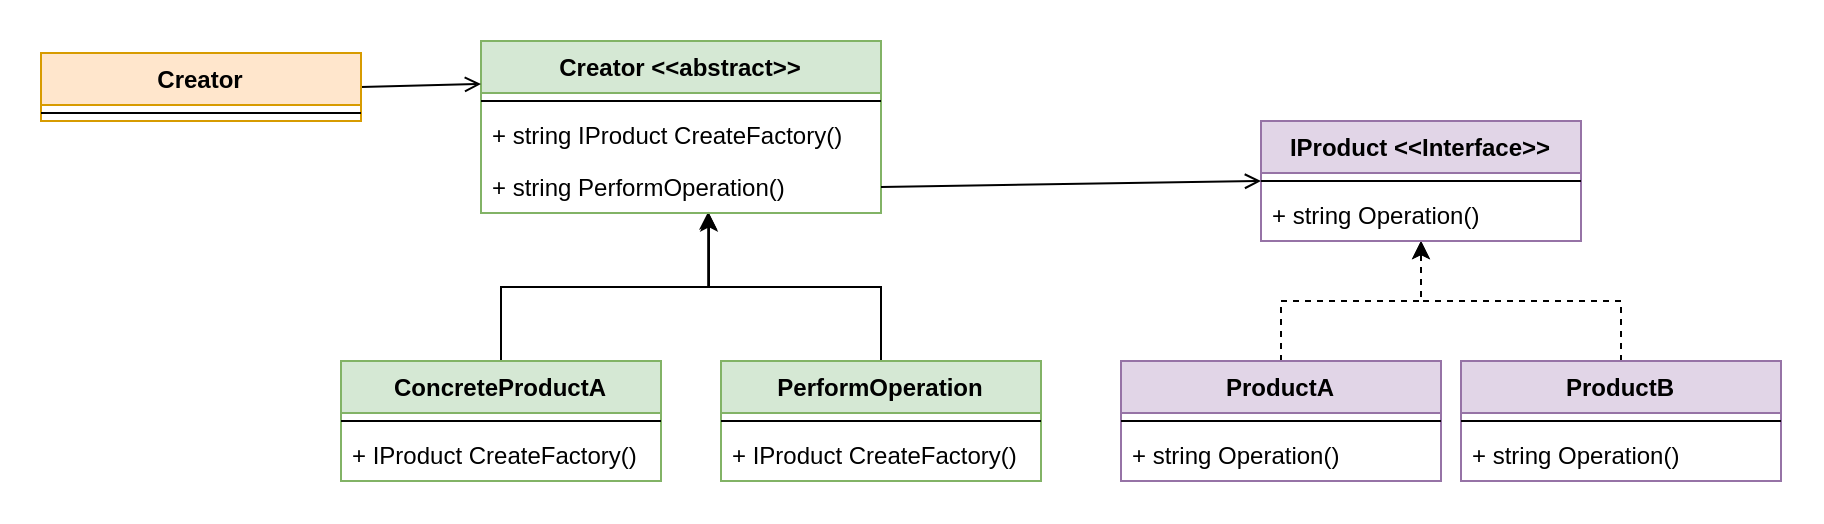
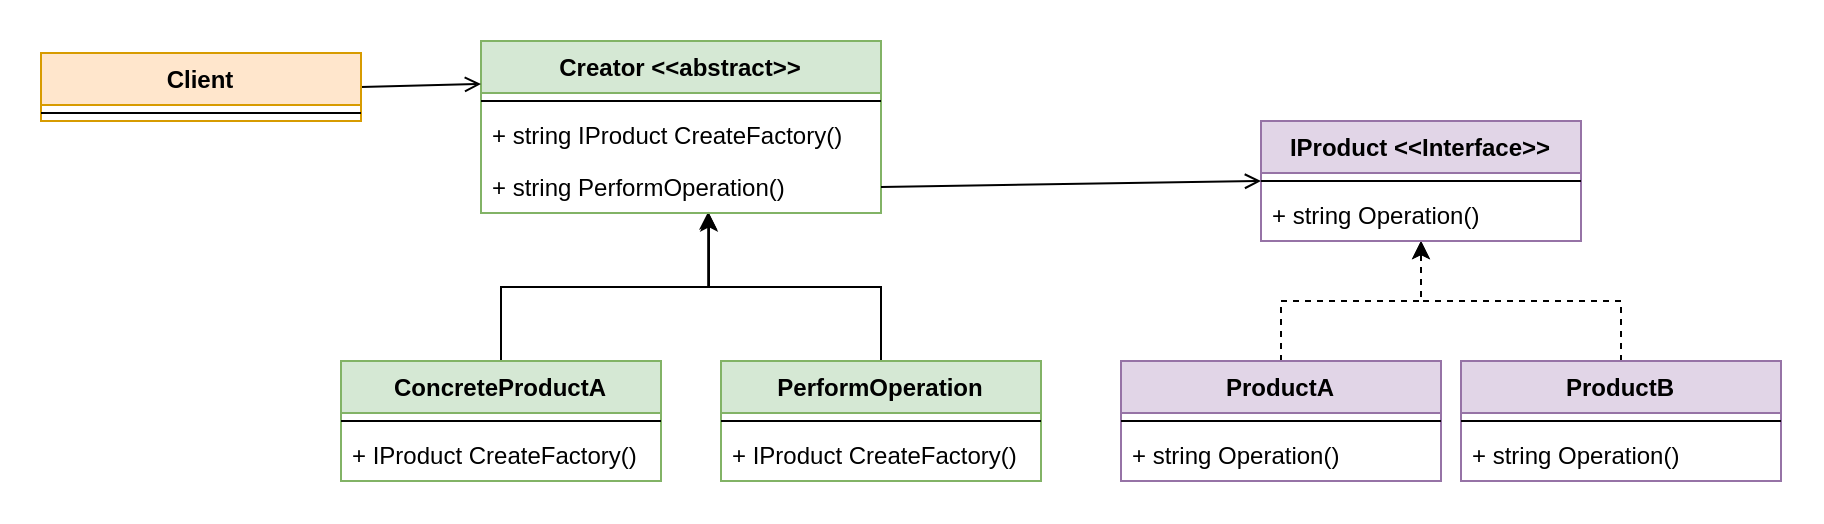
(200, 80) -> (200, 80)
